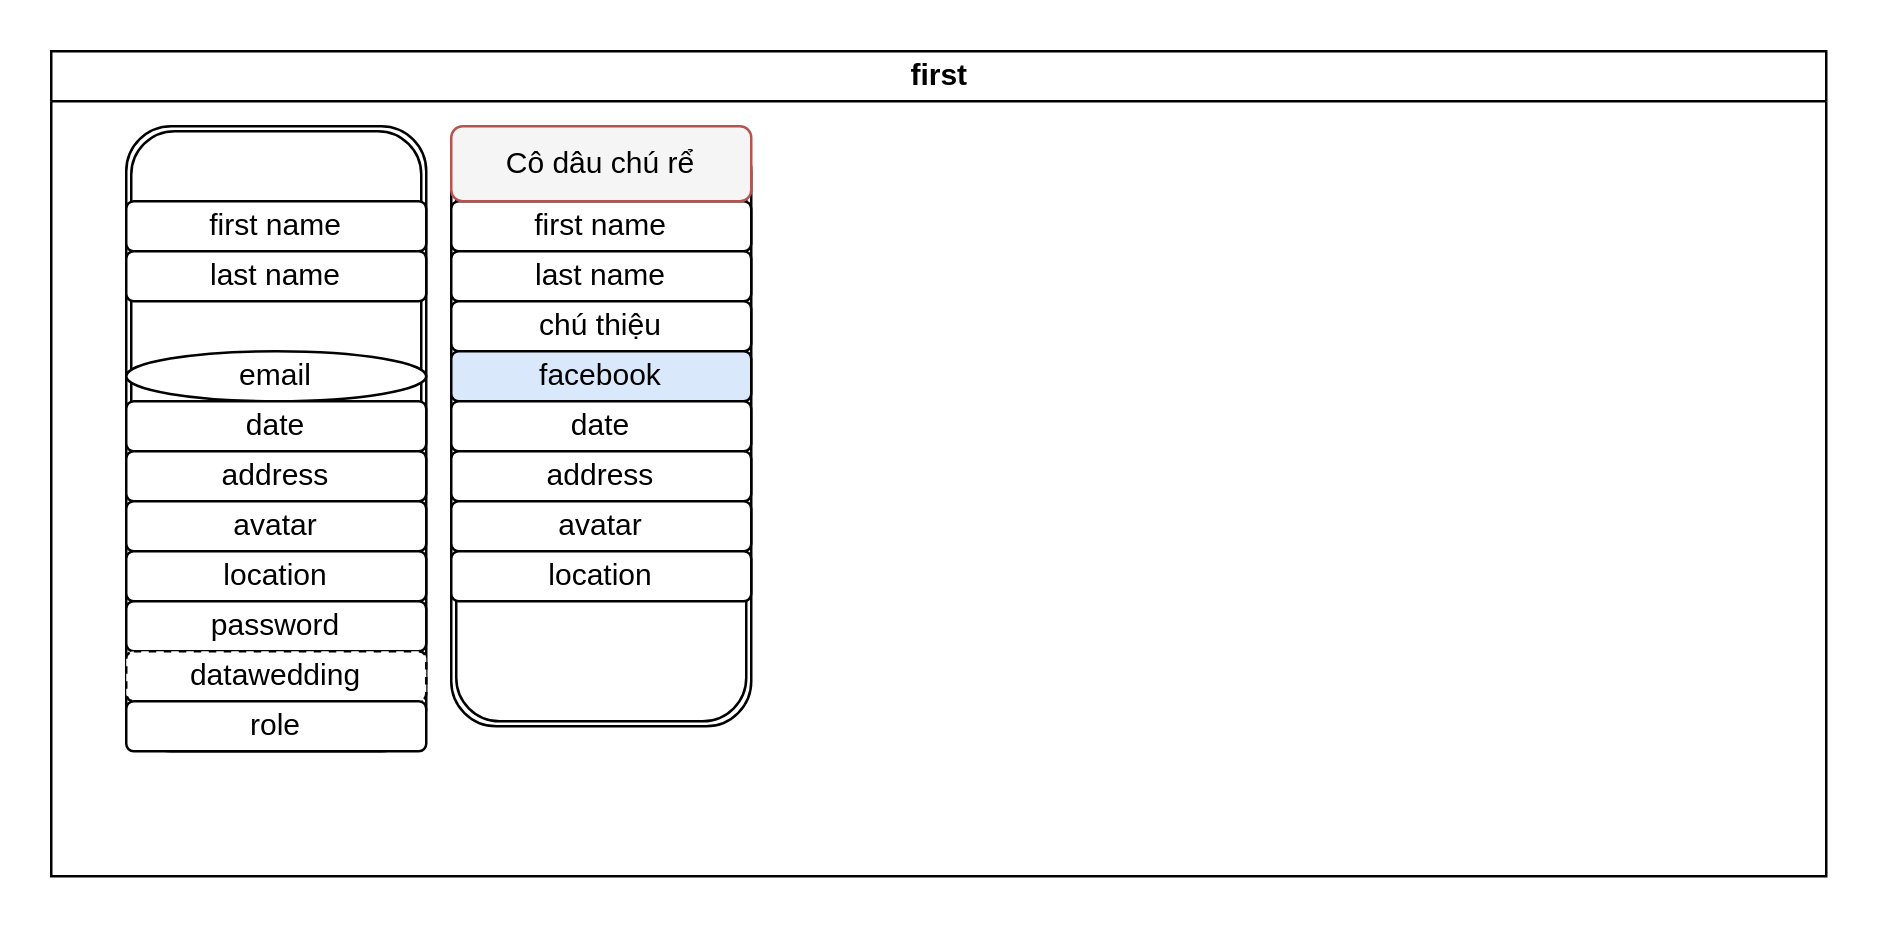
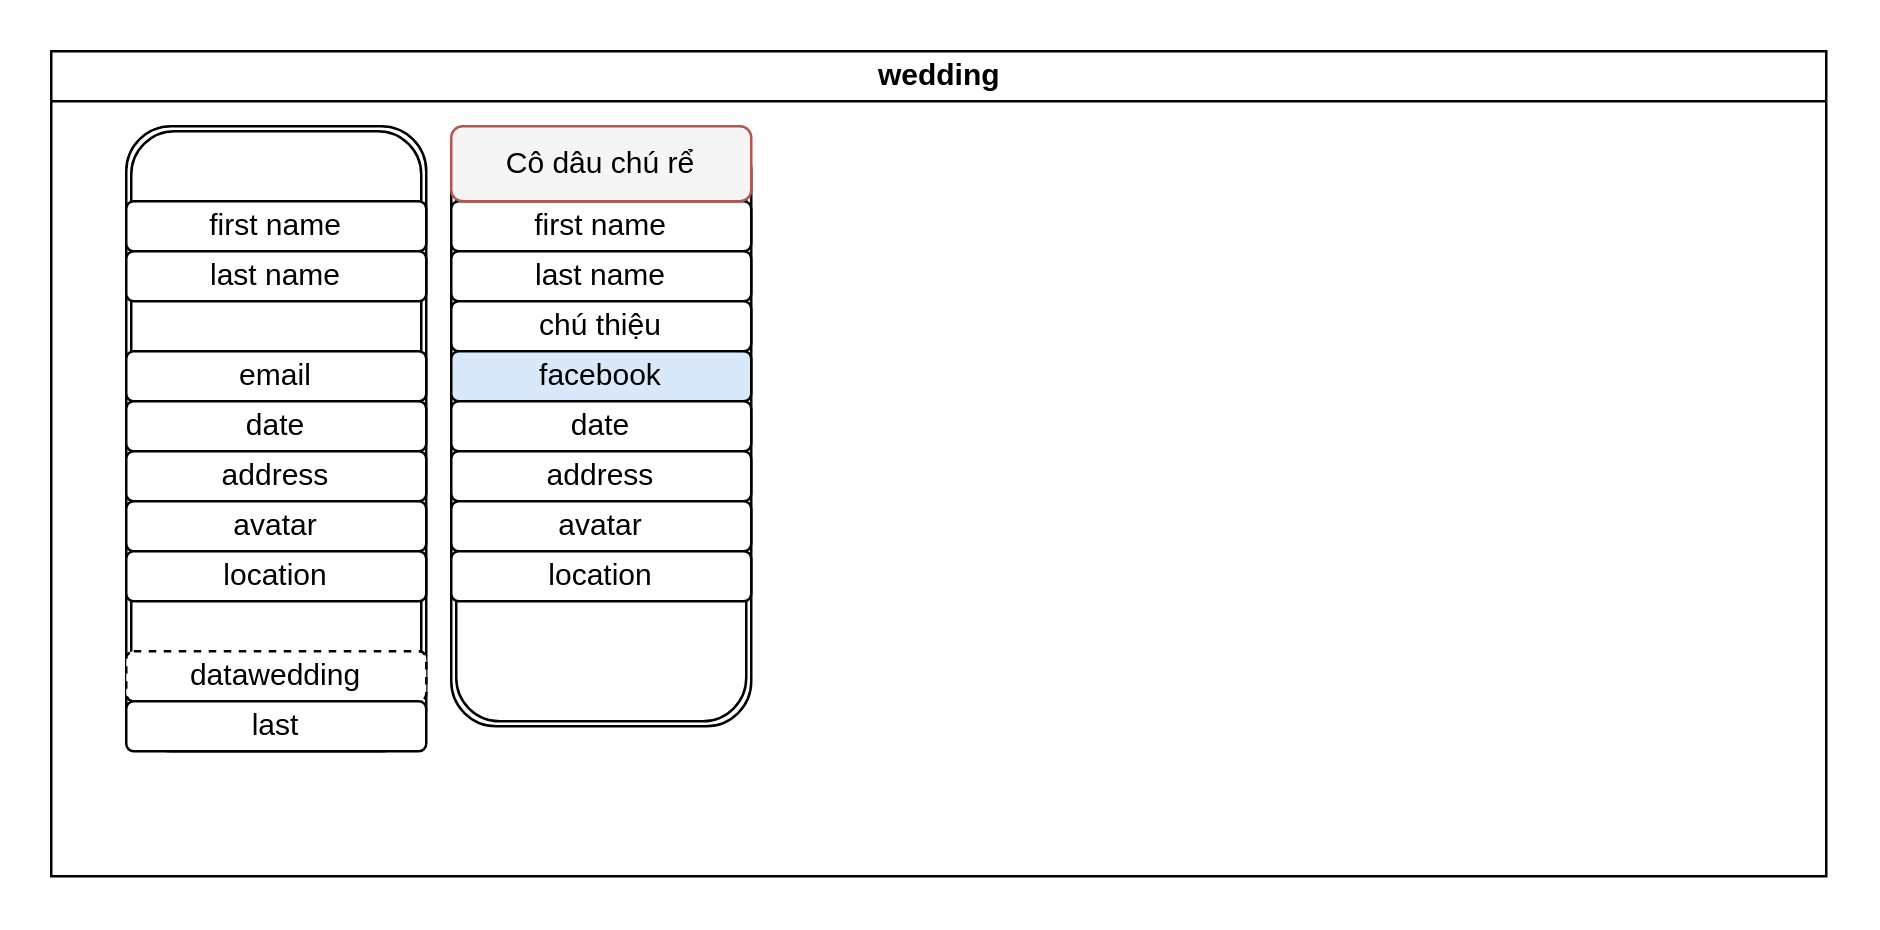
(940, 76) -> (940, 76)
(276, 376) -> (276, 376)
(276, 626) -> none
(276, 726) -> (276, 726)
